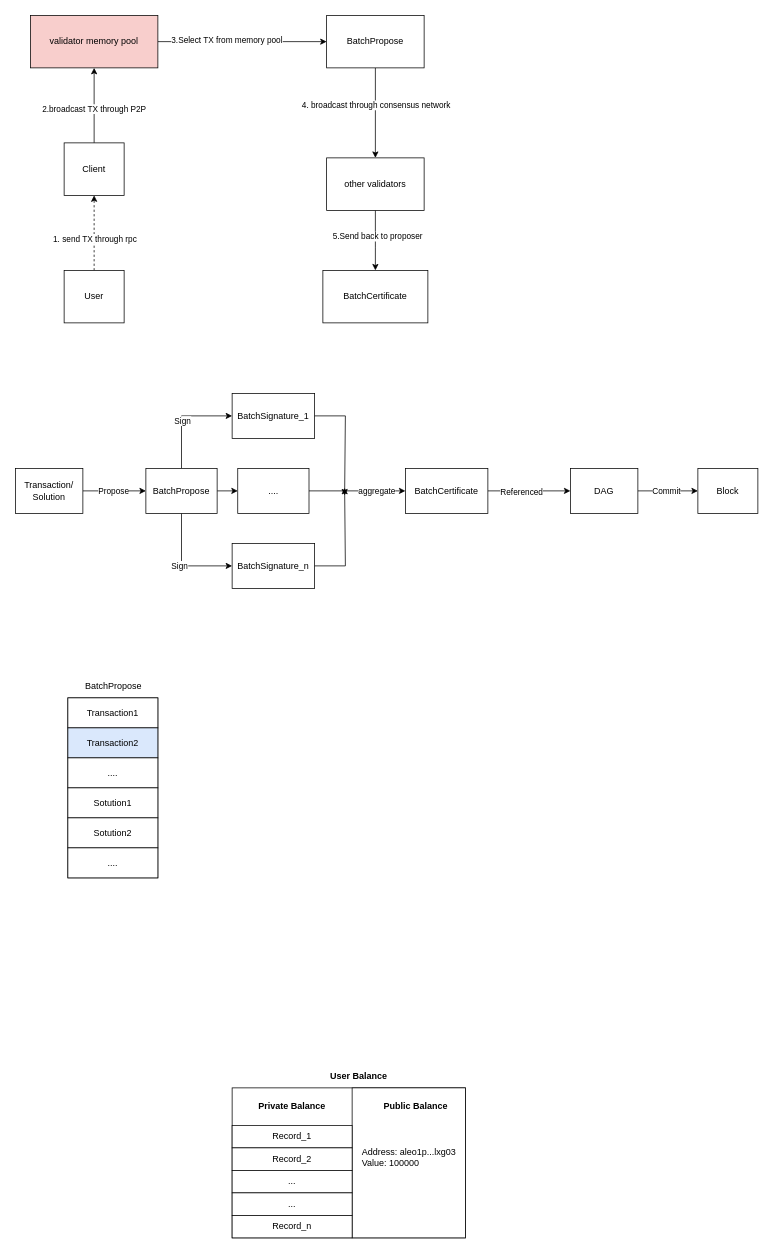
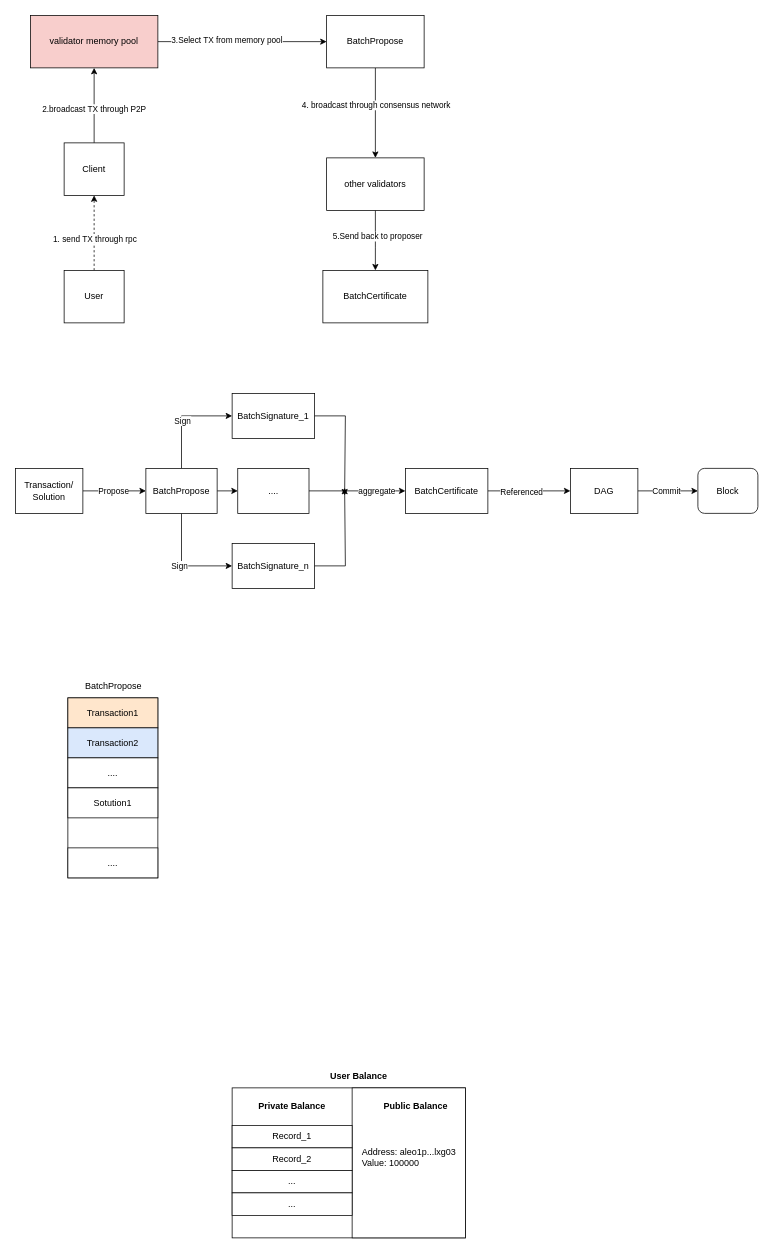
(728, 491) -> (728, 491)
(113, 713) -> (113, 713)
(113, 833) -> none
(292, 1227) -> none
